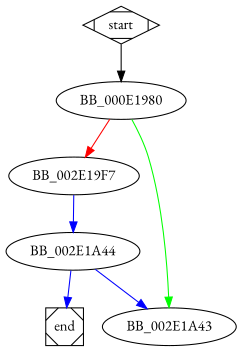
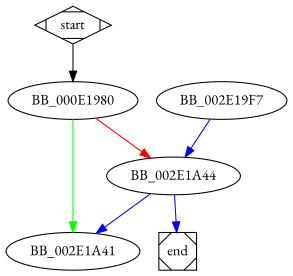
(100, 134) -> (119, 135)
(169, 327) -> (73, 251)
